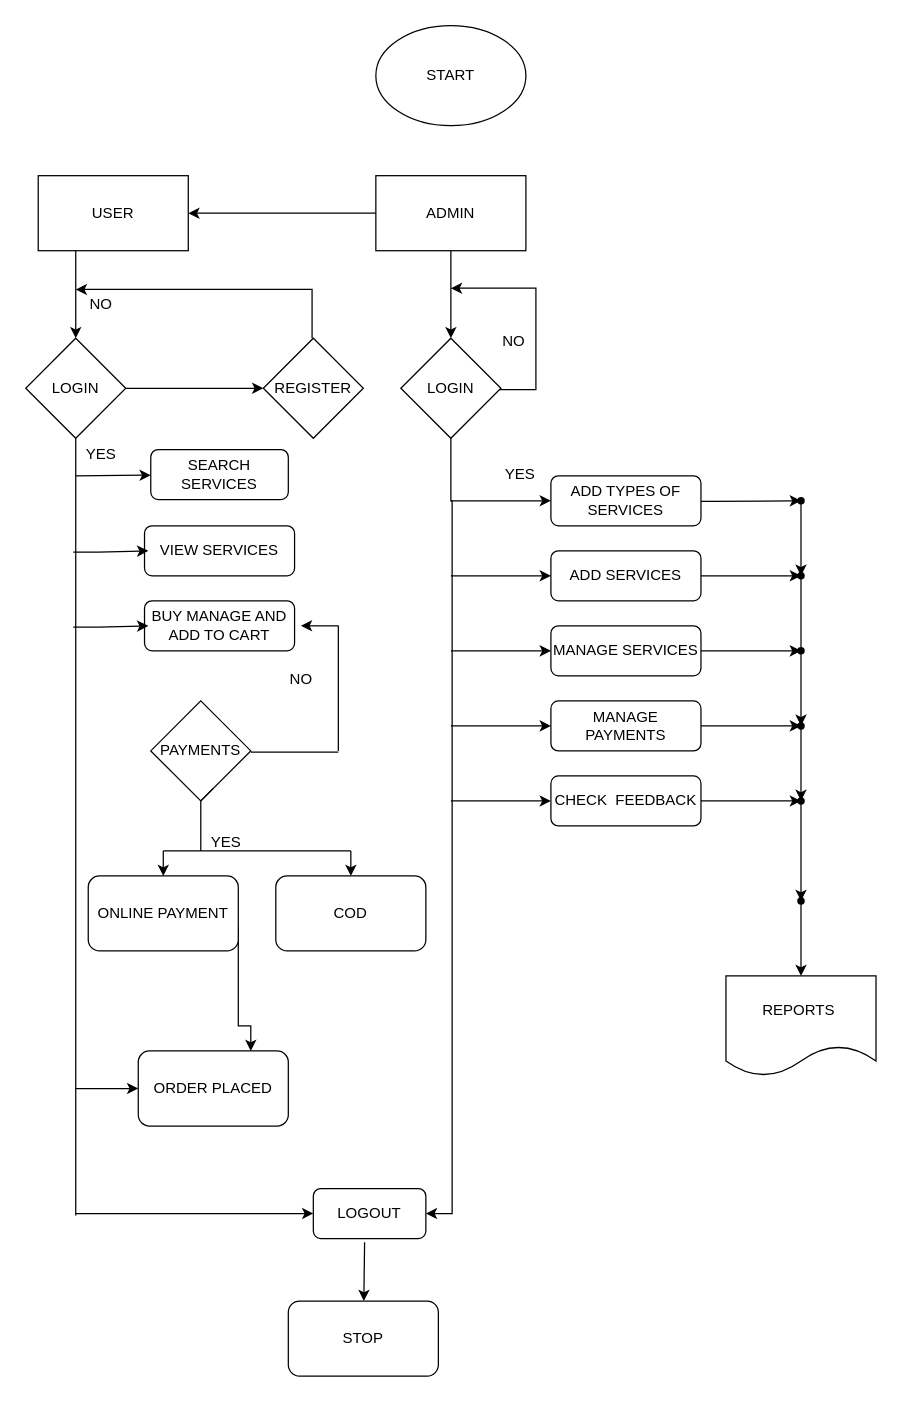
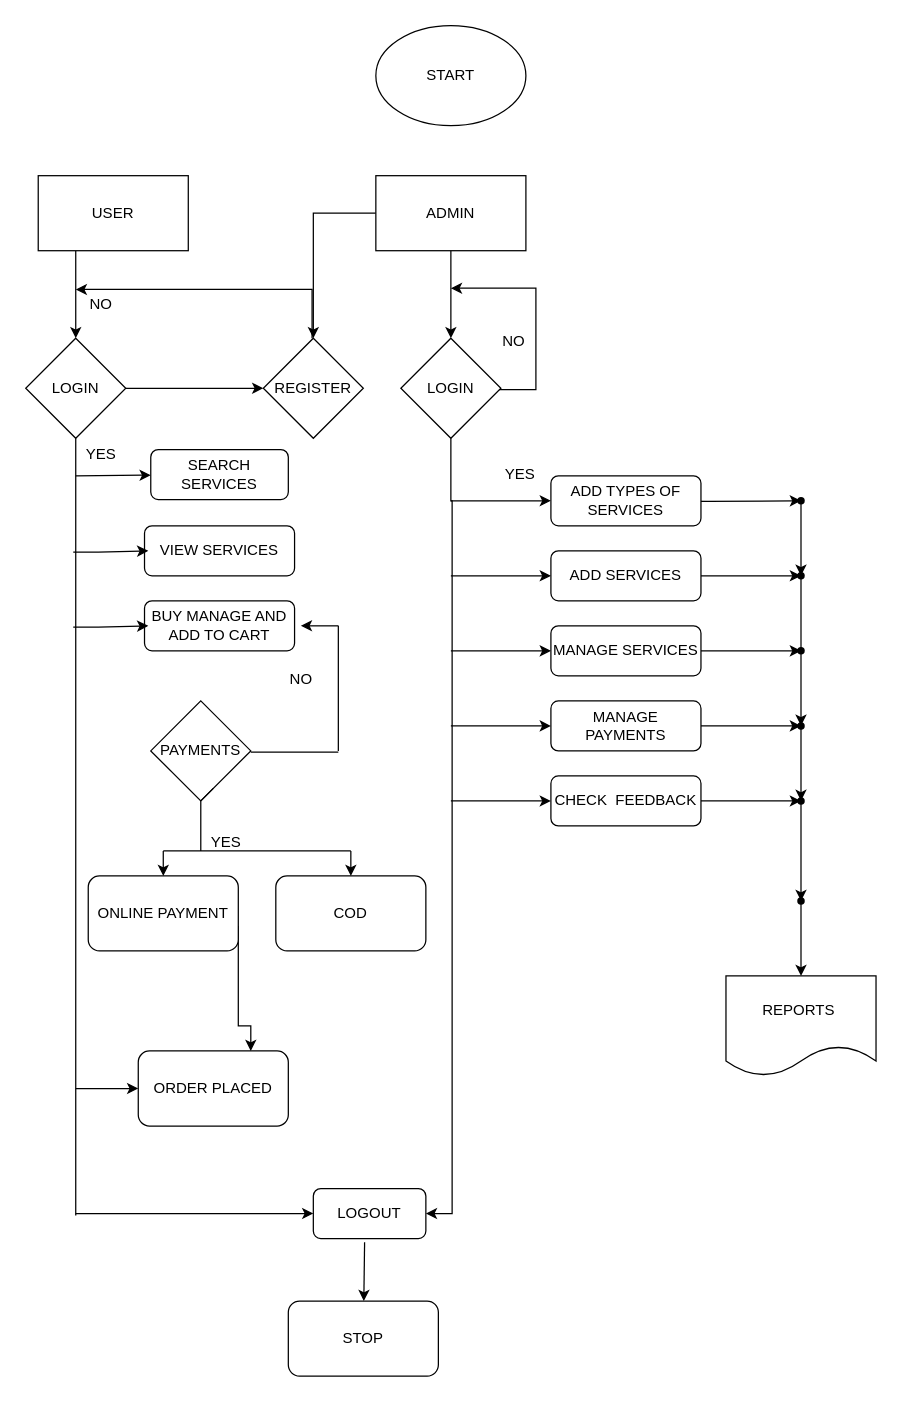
(256, 213) -> (313, 270)
